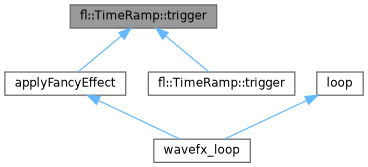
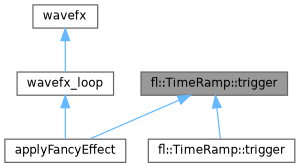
(340, 84) -> (65, 16)
(139, 120) -> (65, 123)
